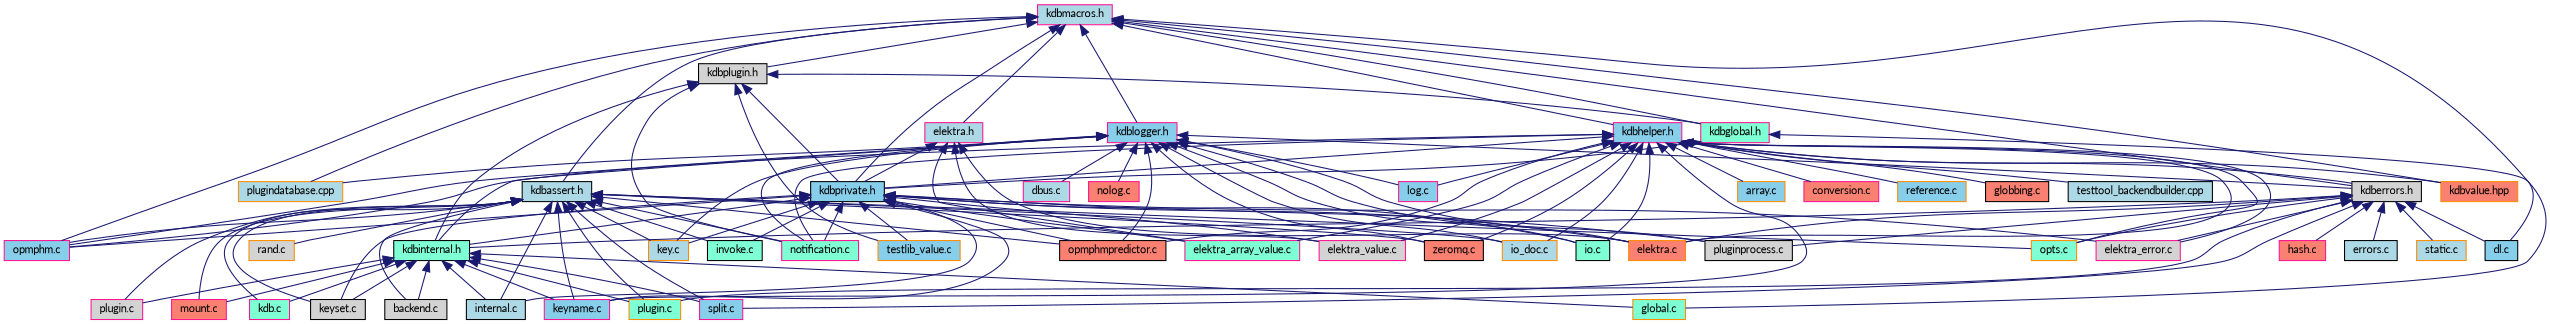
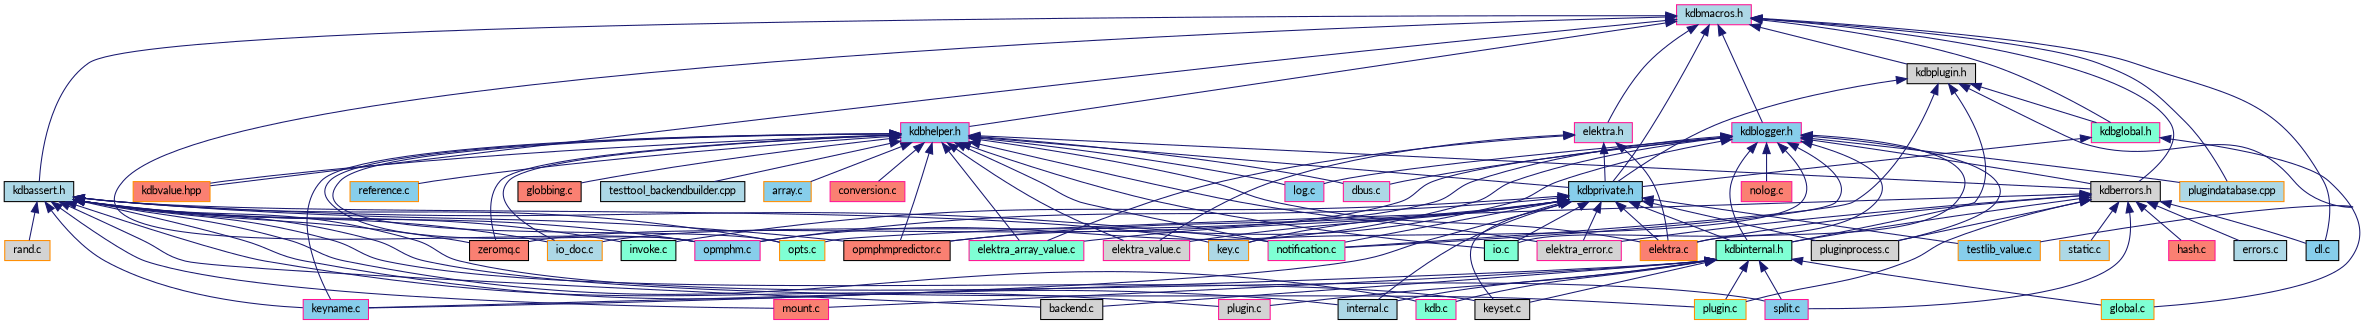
none -> (1253, 167)
